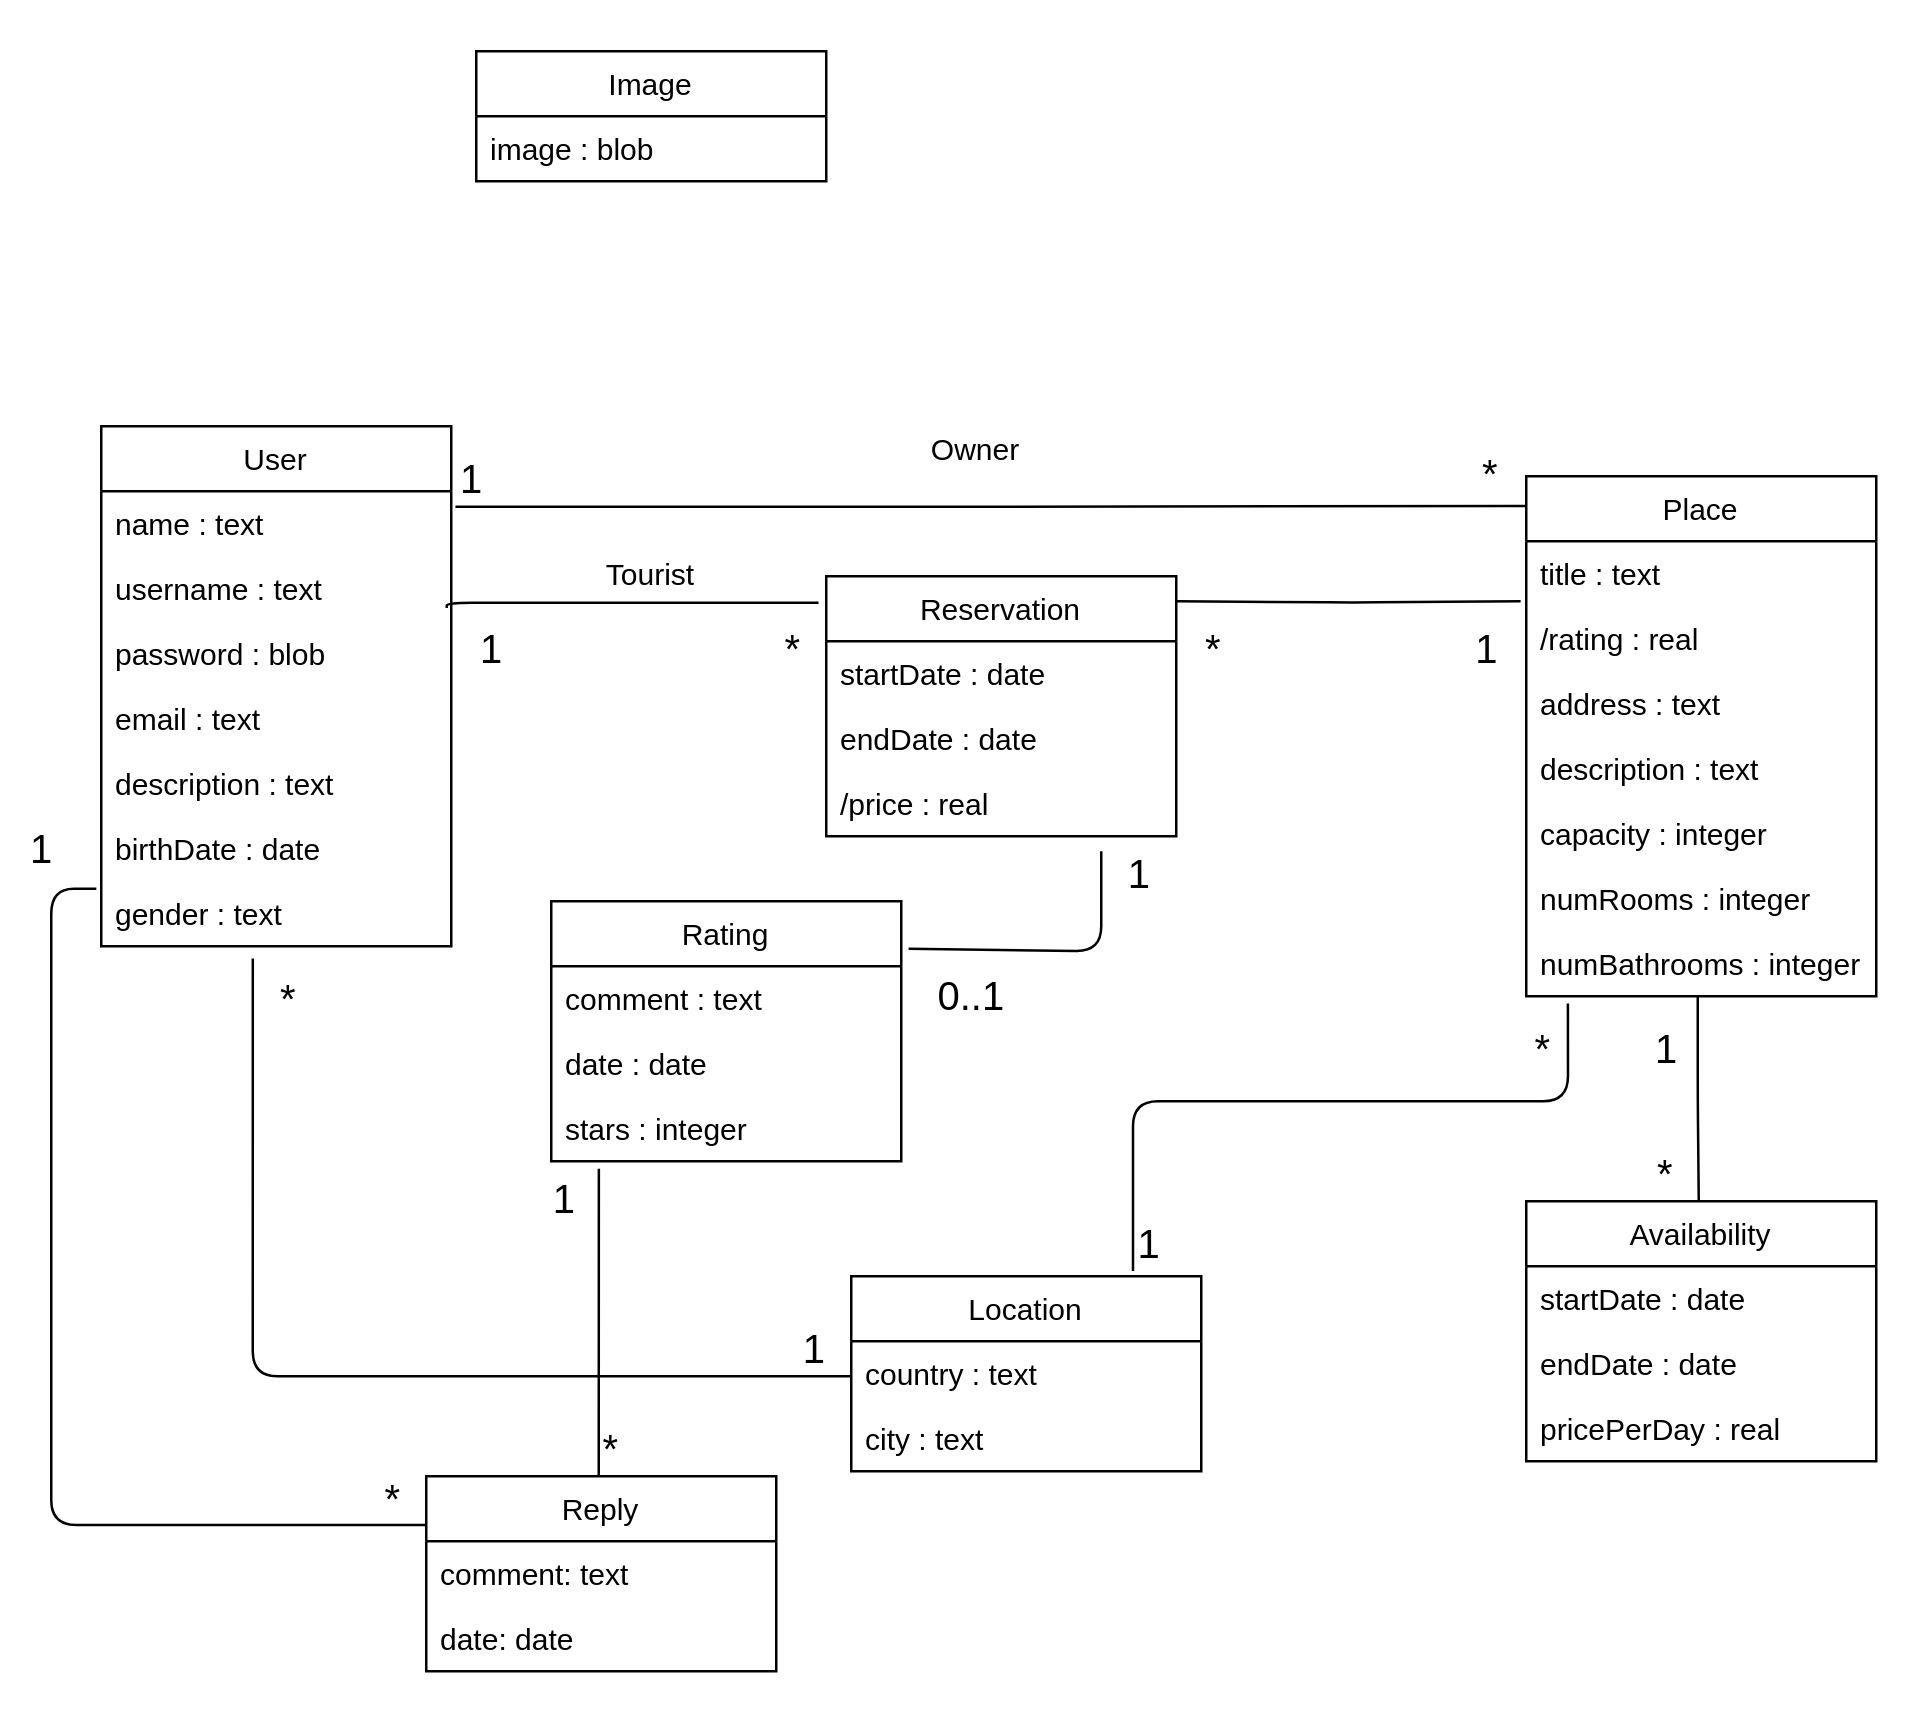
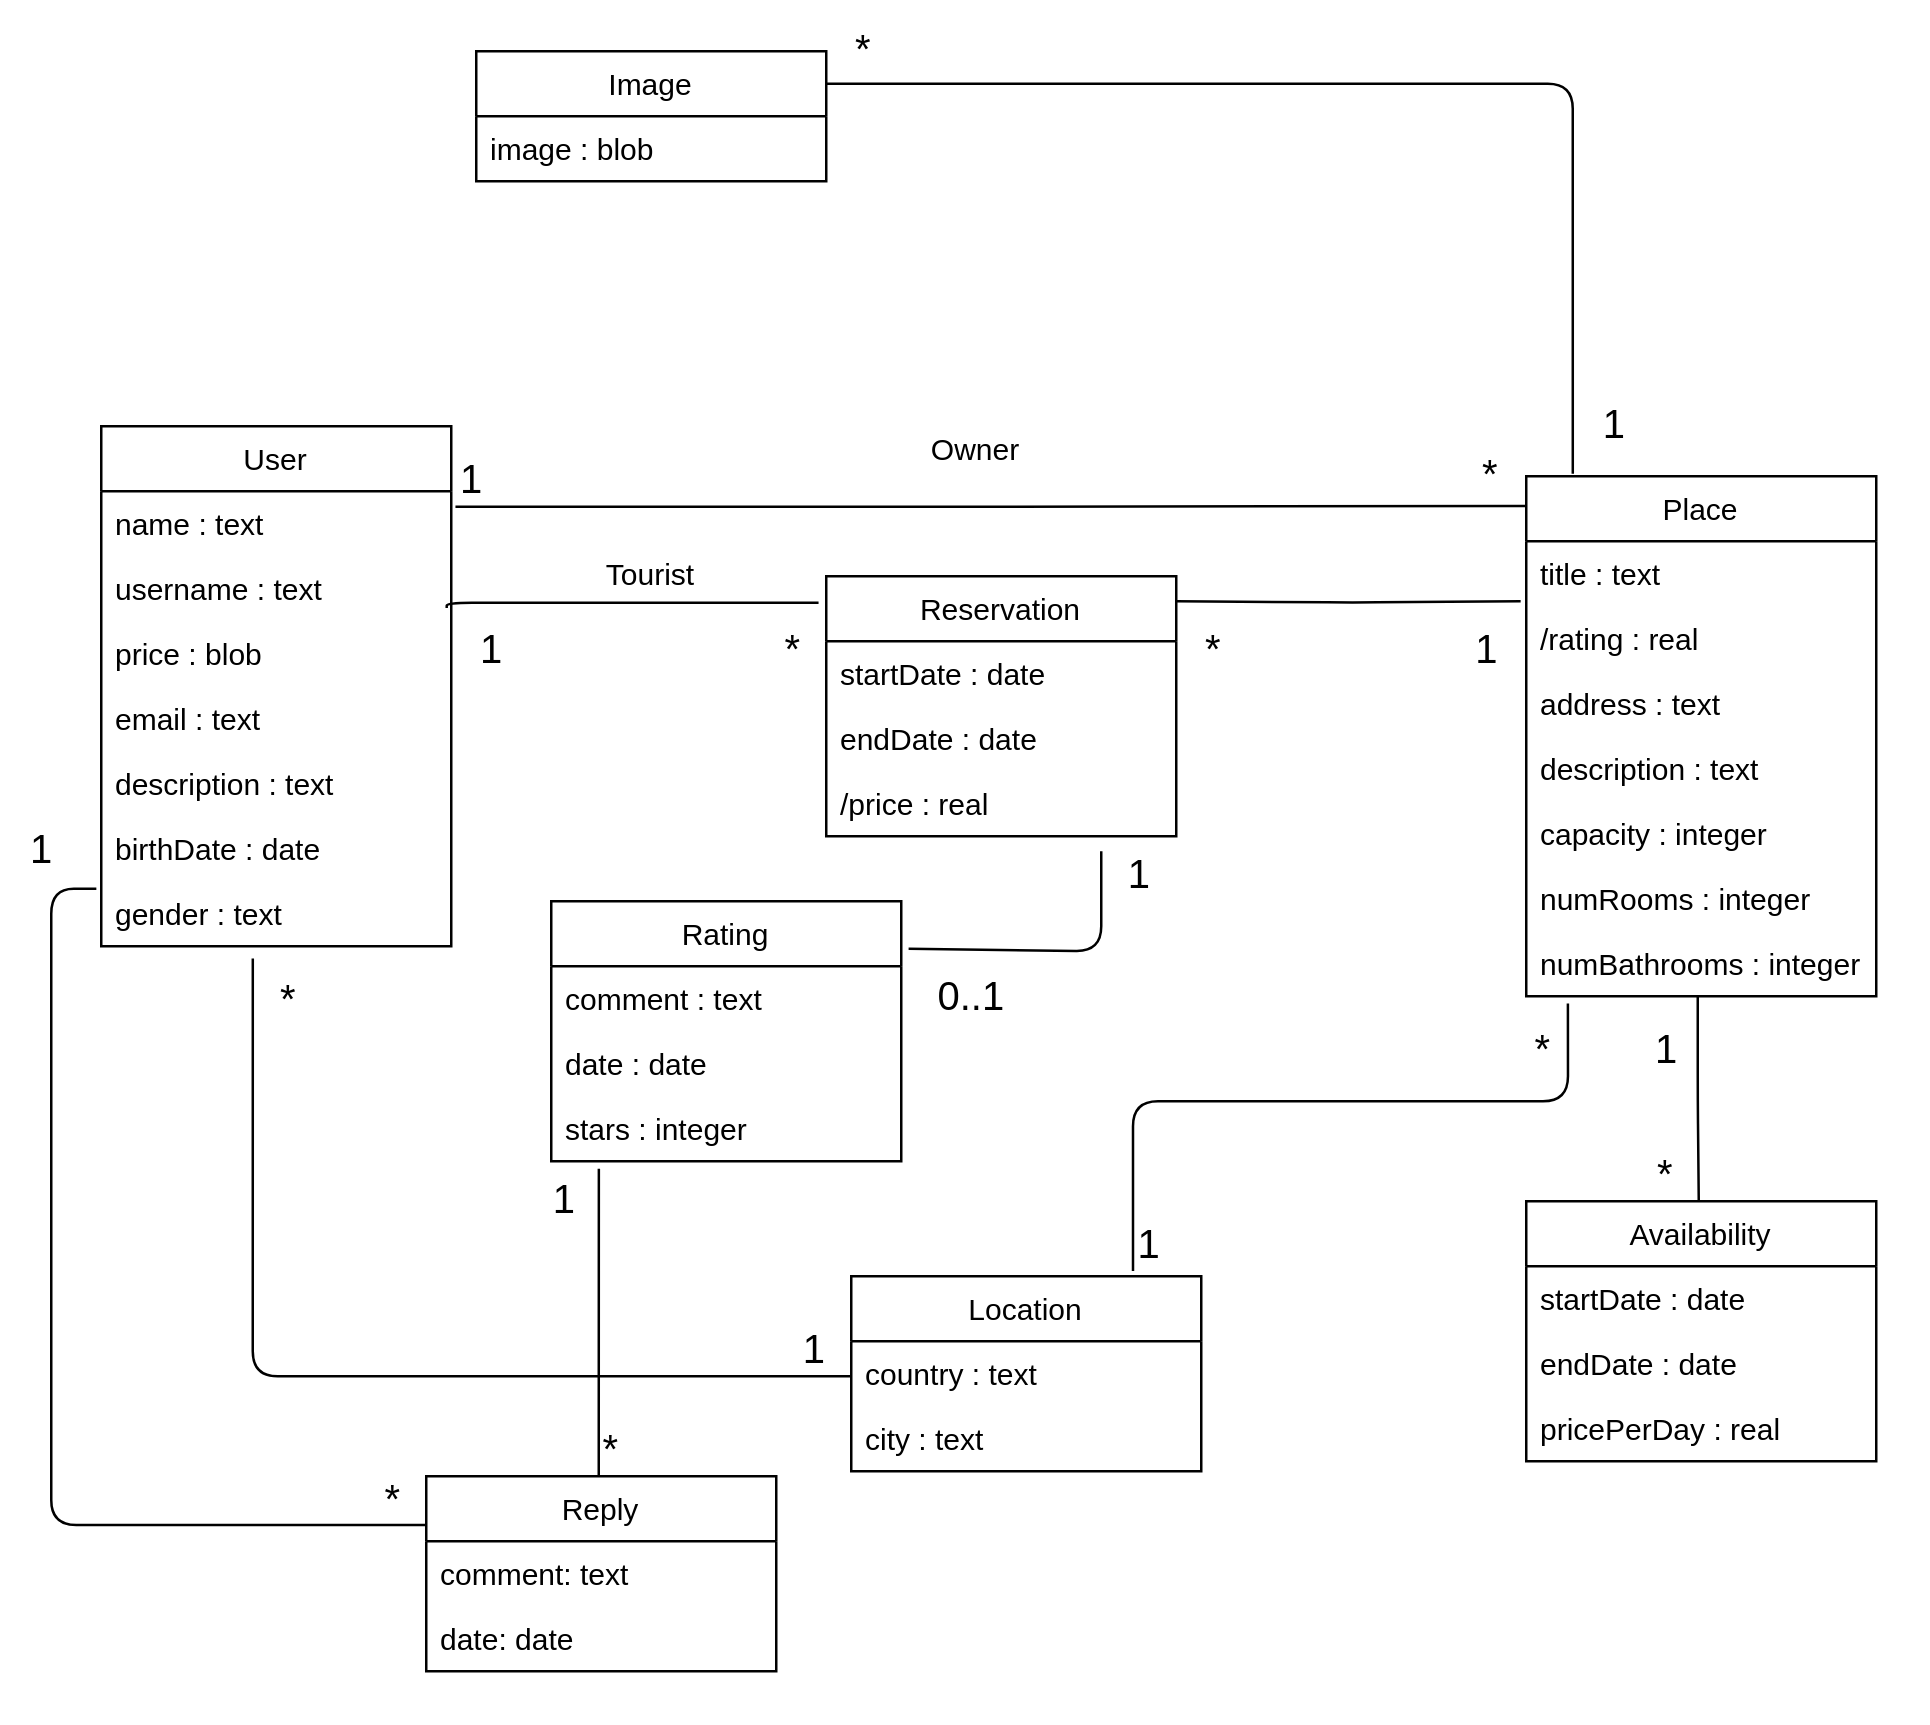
none -> (1388, 84)
(225, 655) -> (196, 655)
